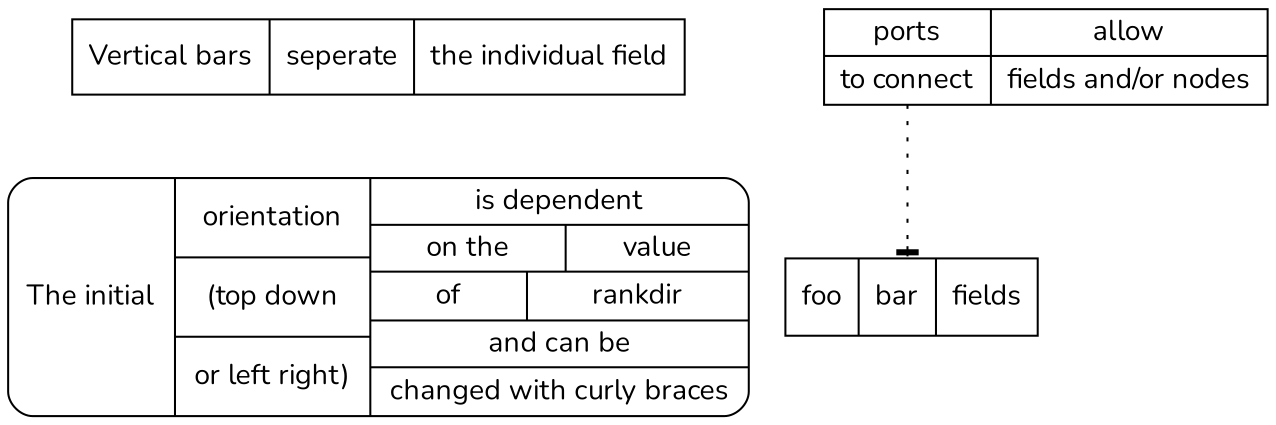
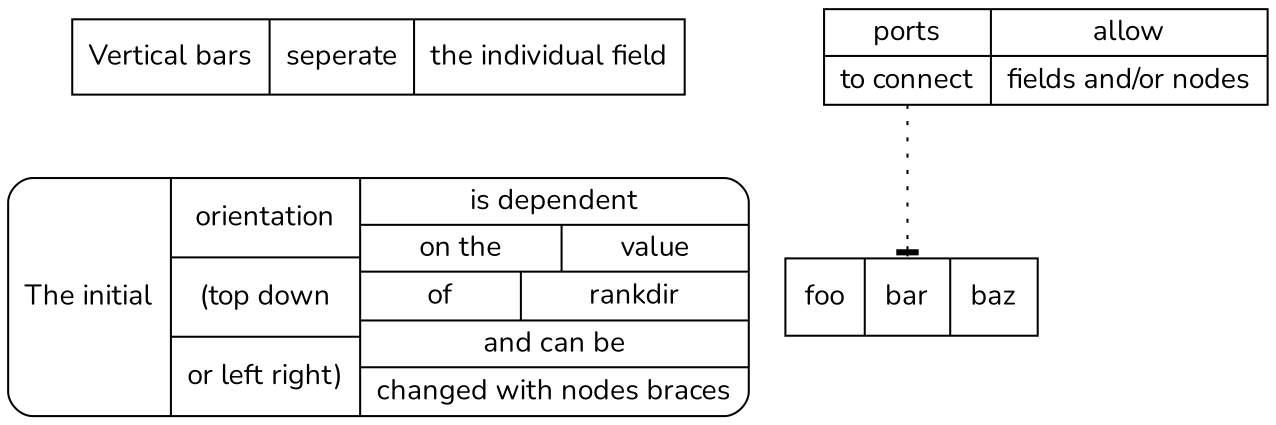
(987, 296) -> (994, 296)
(560, 391) -> (554, 391)
